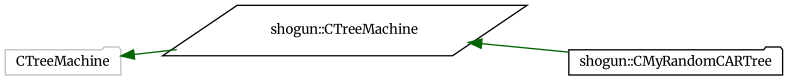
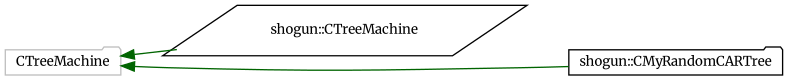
(525, 48) -> (352, 70)
